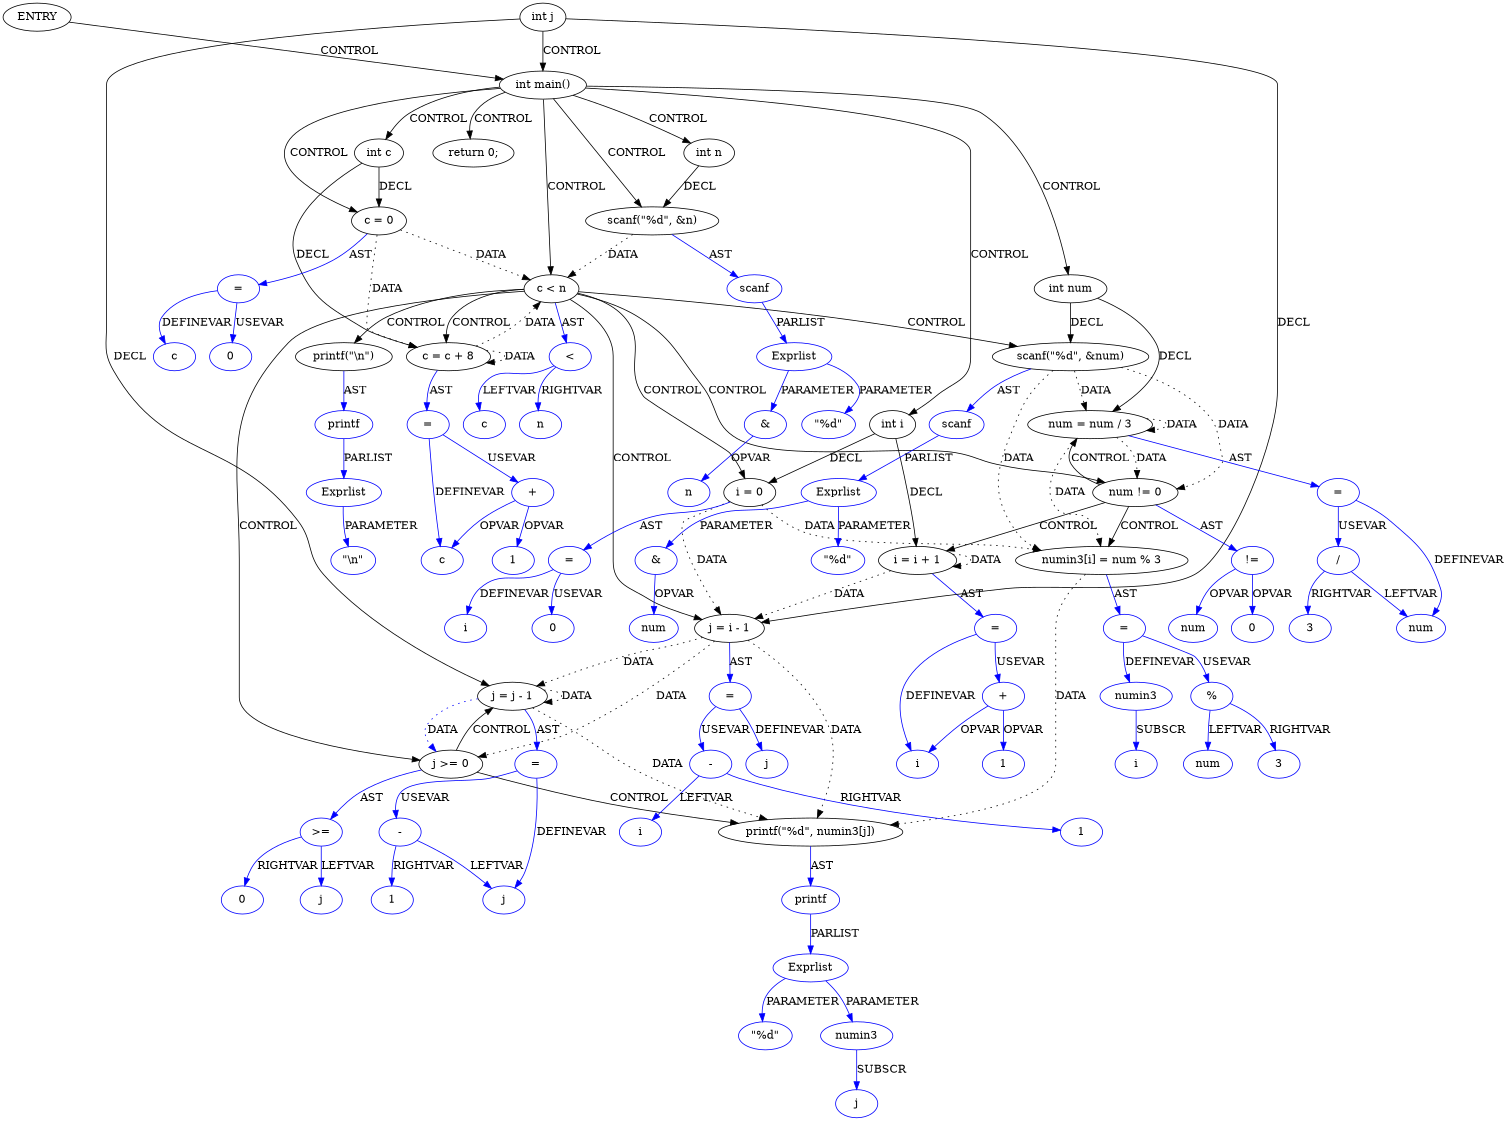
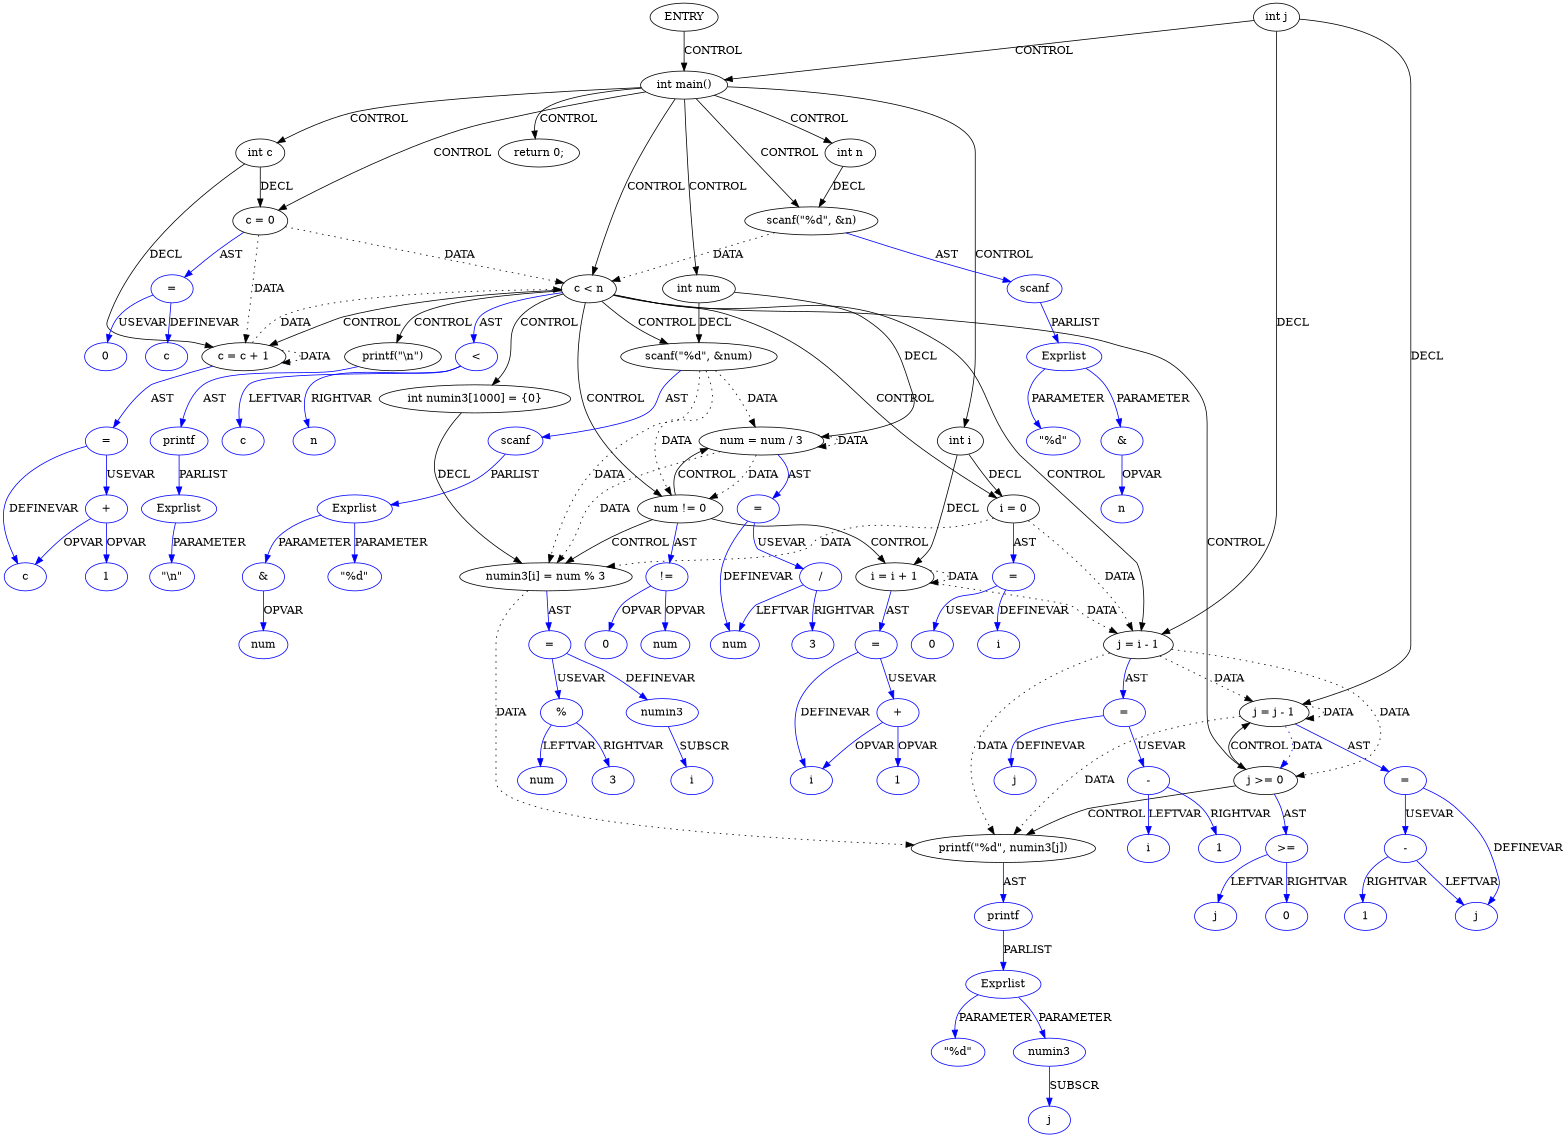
(448, 357) -> (244, 357)
none -> (475, 399)
